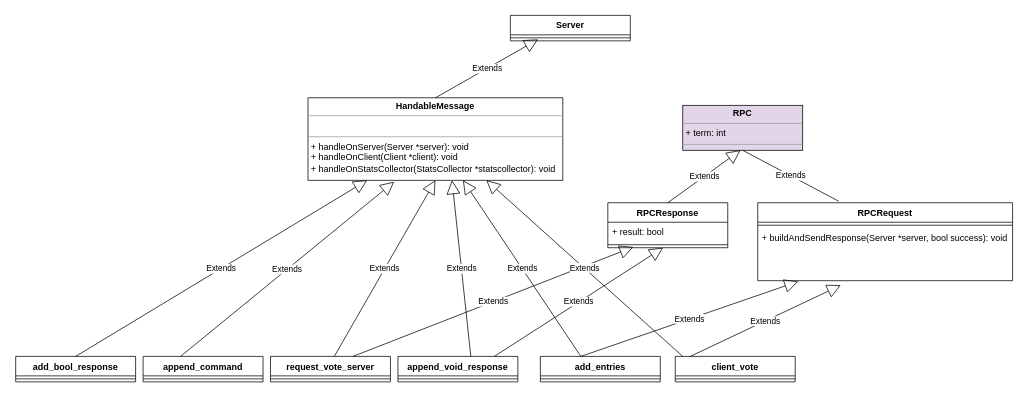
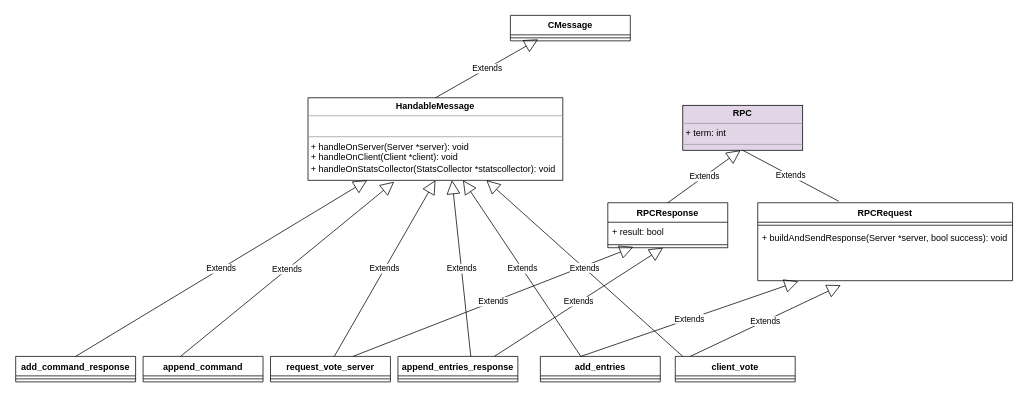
(570, 26) -> (570, 26)
(75, 367) -> (75, 367)
(458, 367) -> (458, 367)
